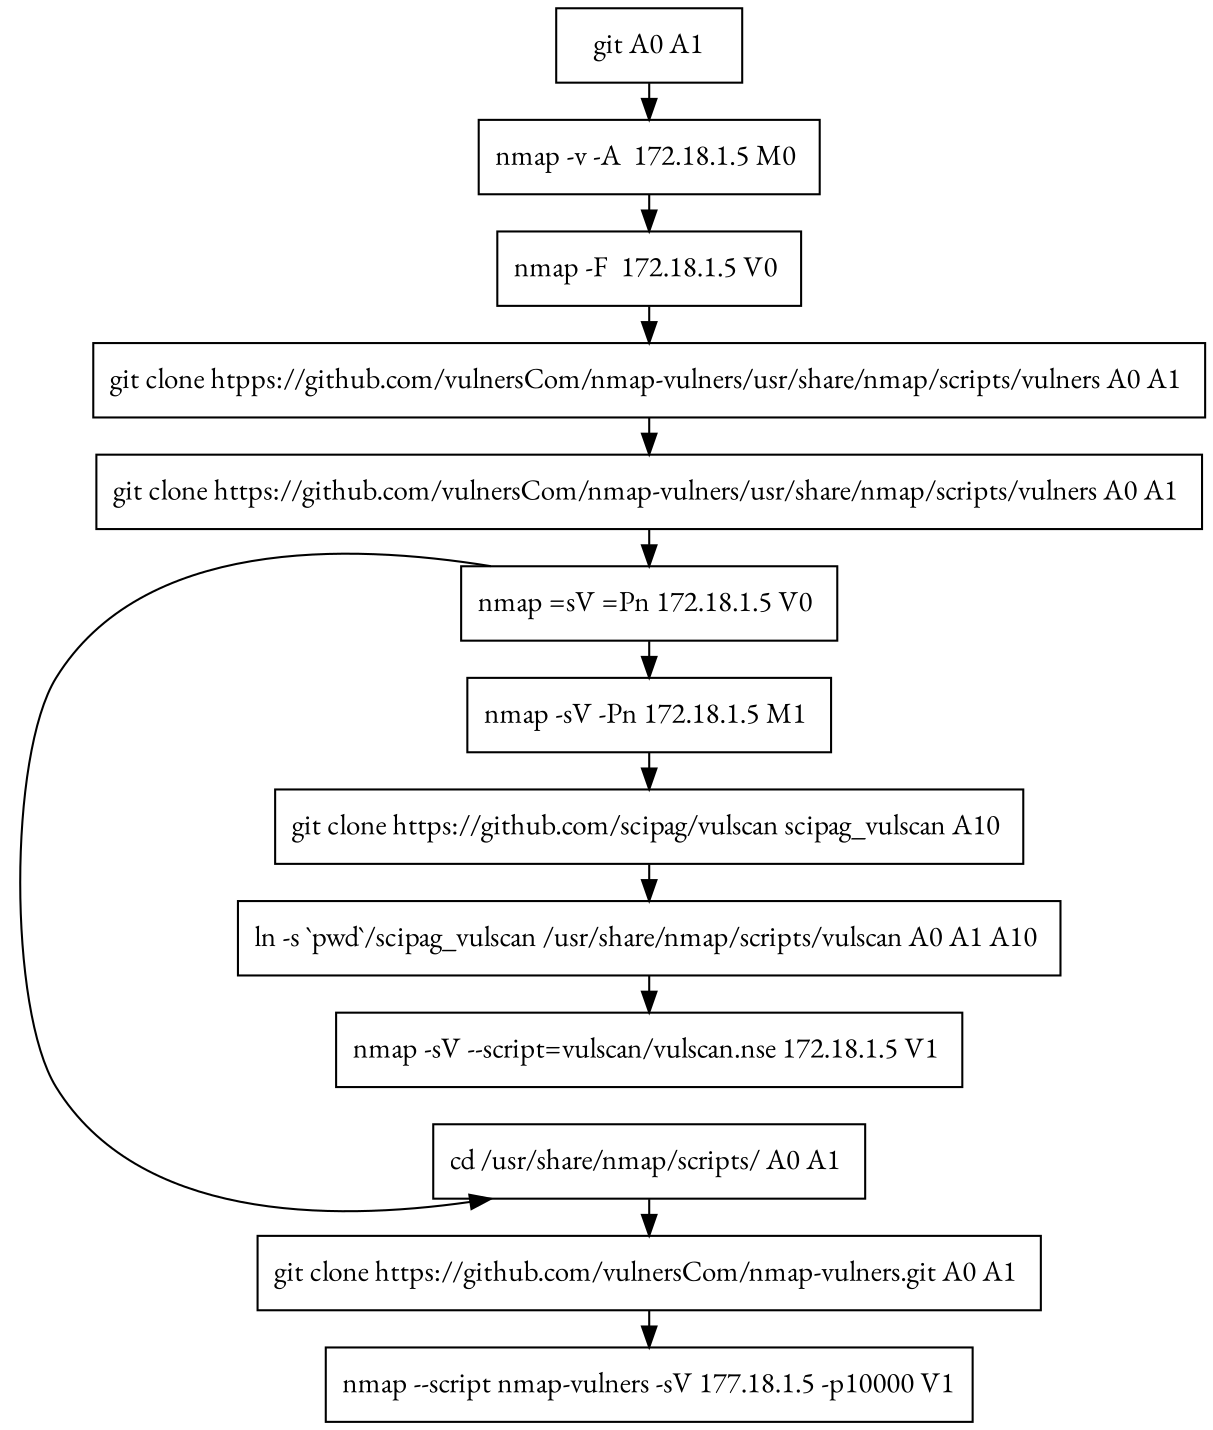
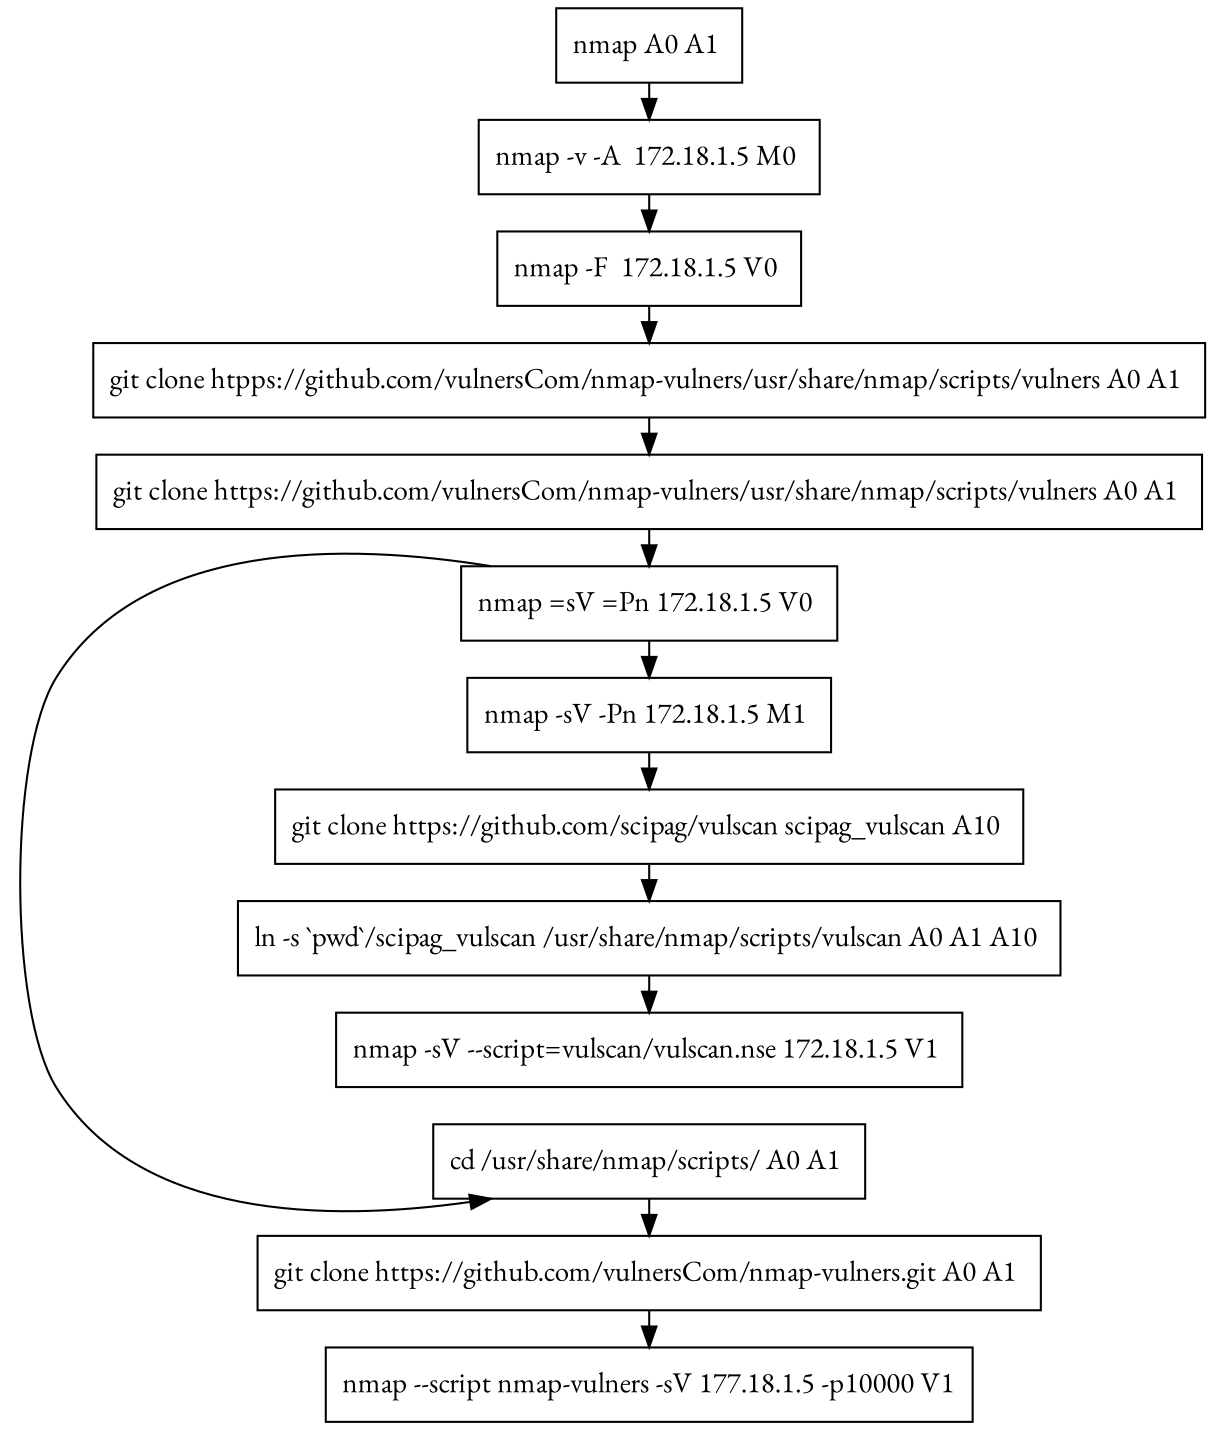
(649, 45) -> (649, 45)
